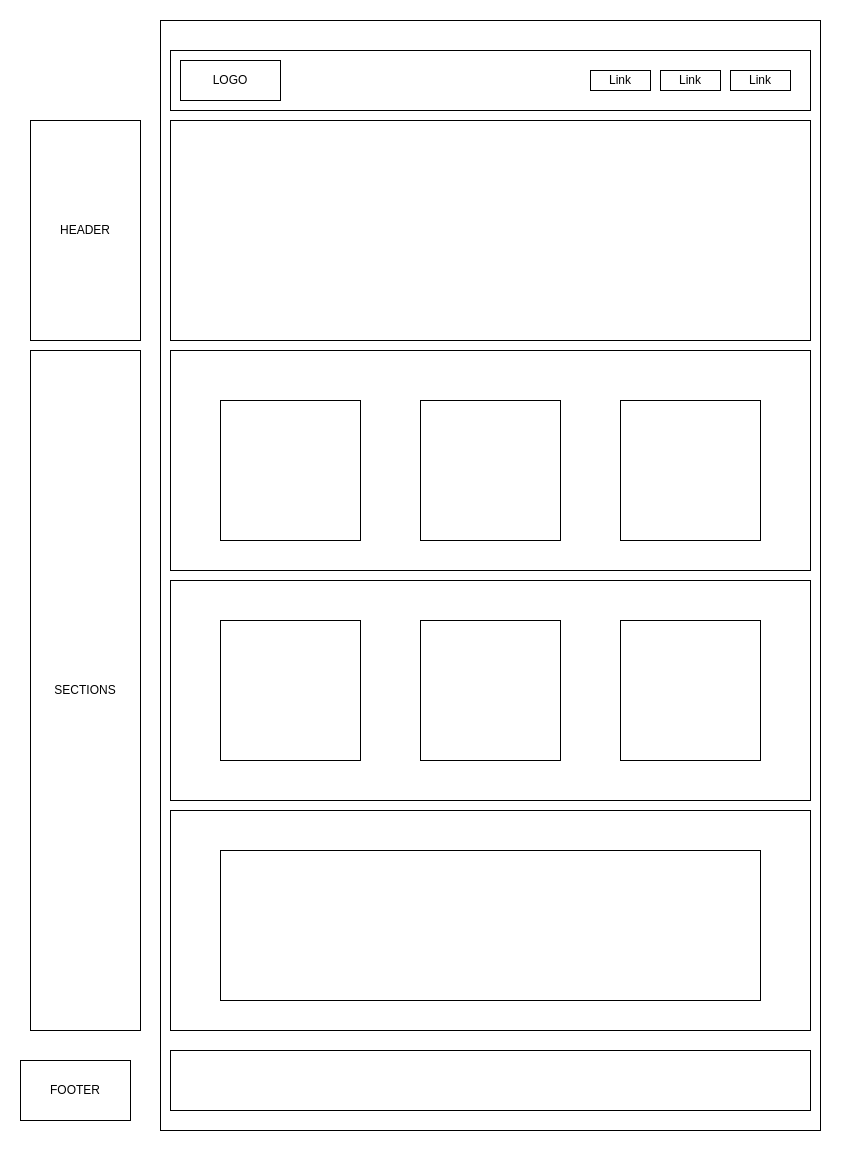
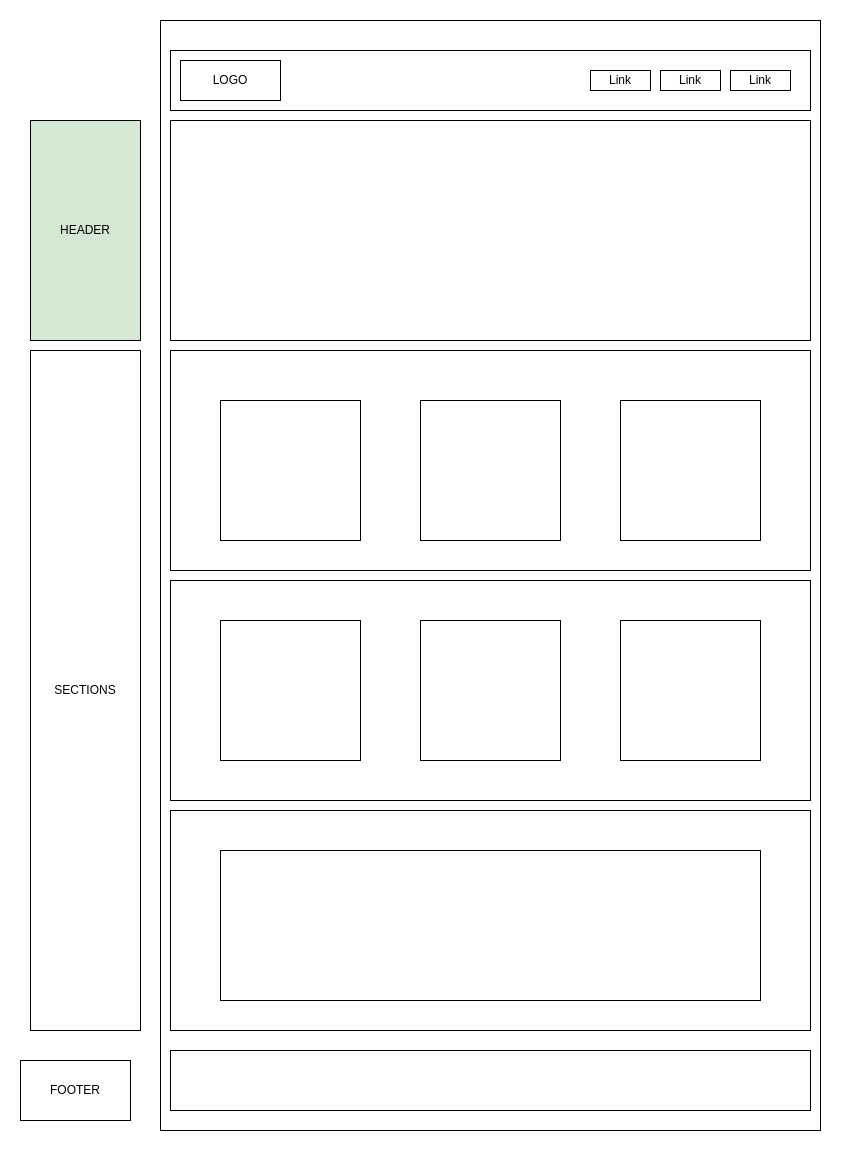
(86, 231) -> (86, 231)
